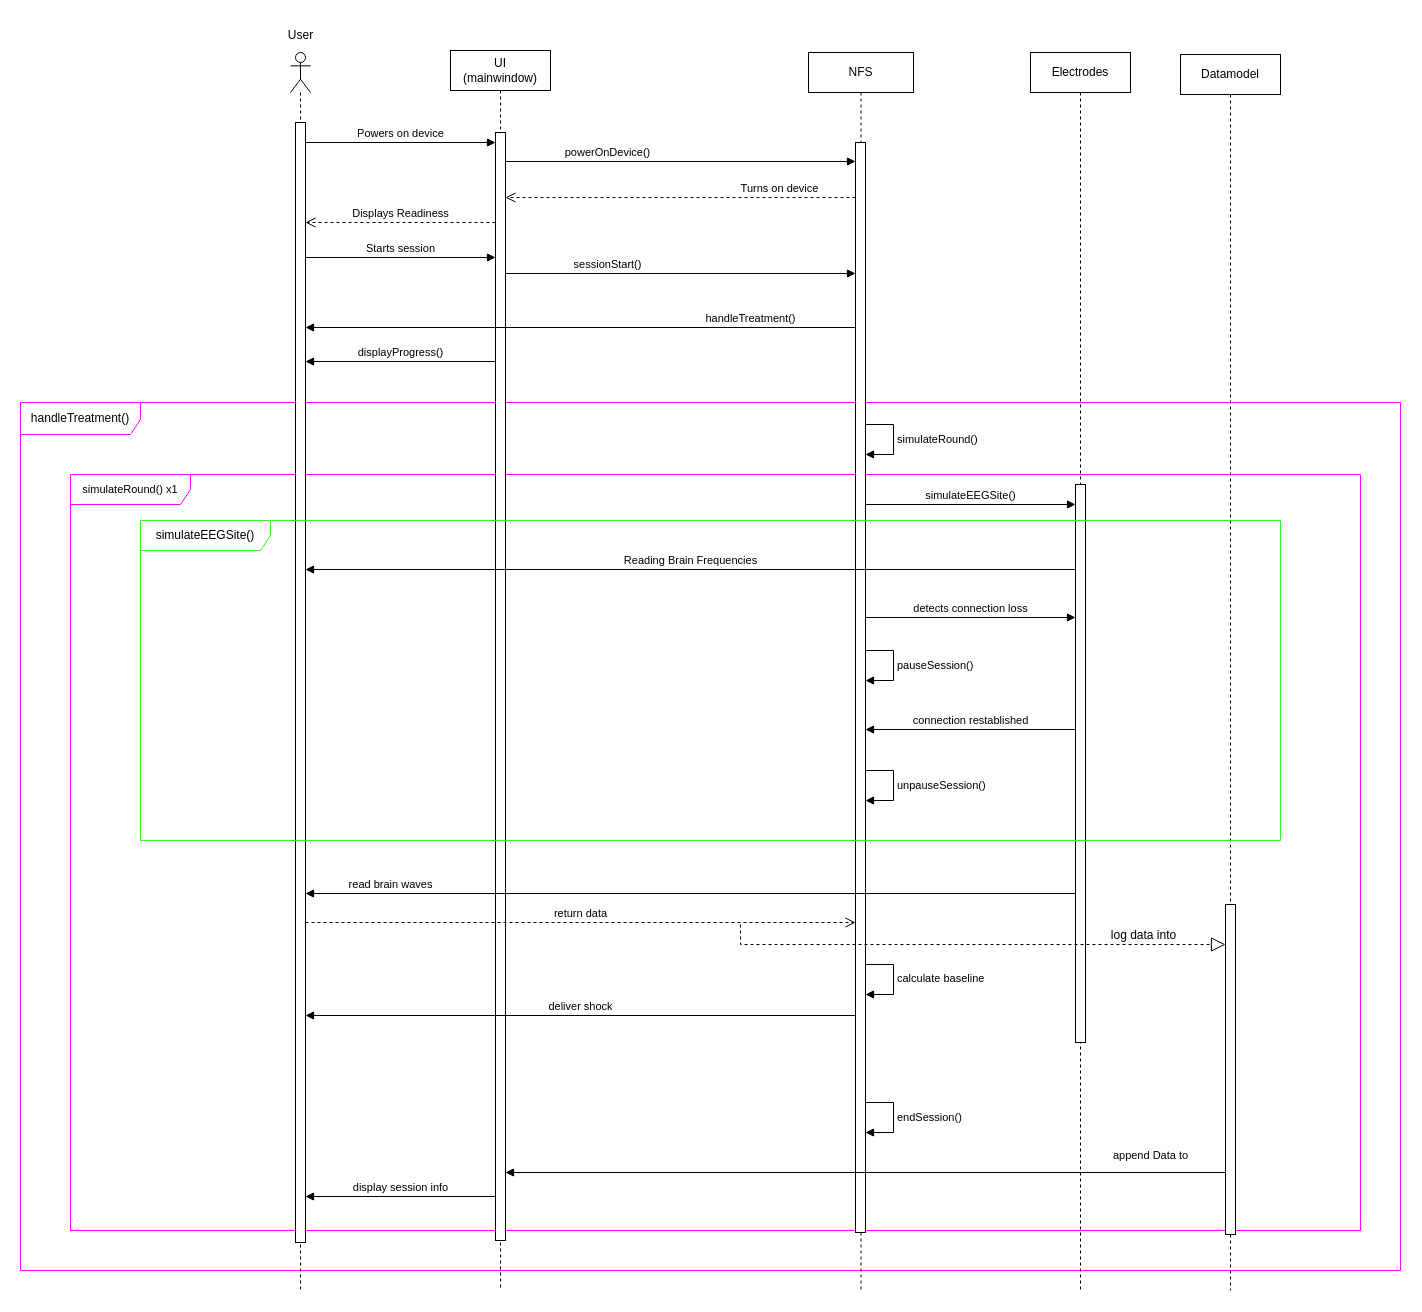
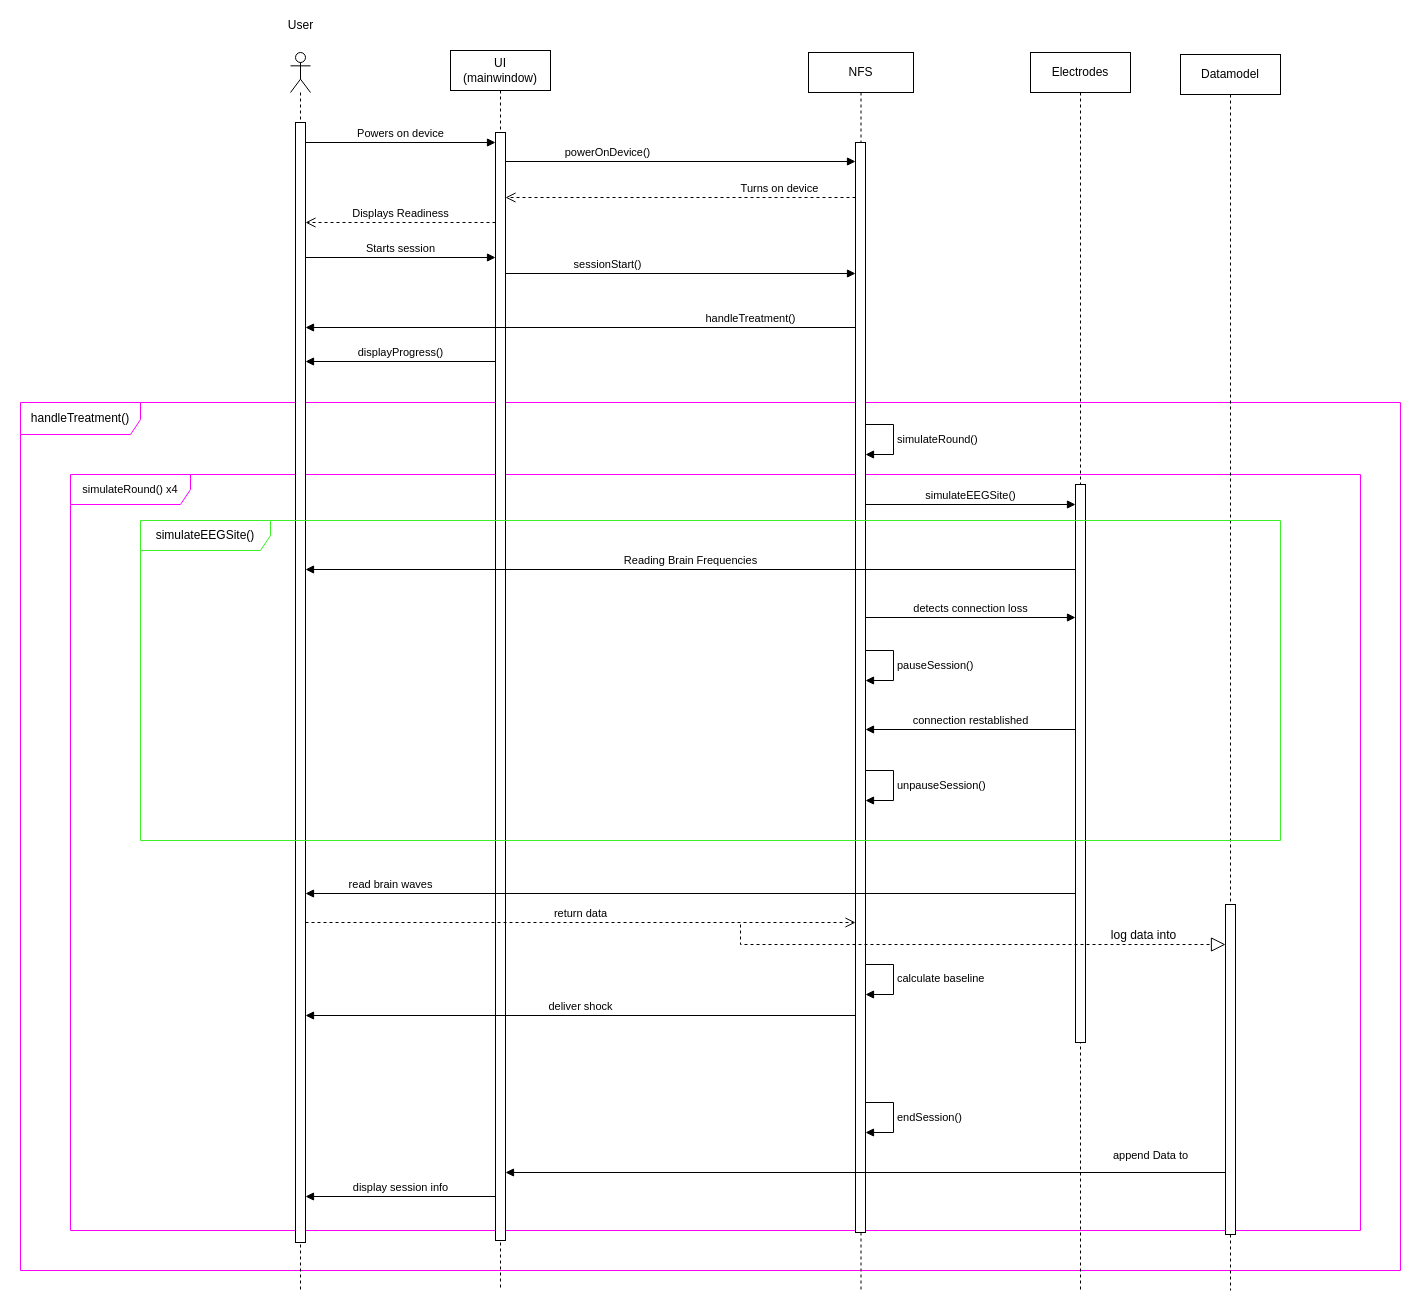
(301, 36) -> (301, 26)
(131, 490) -> (131, 490)
